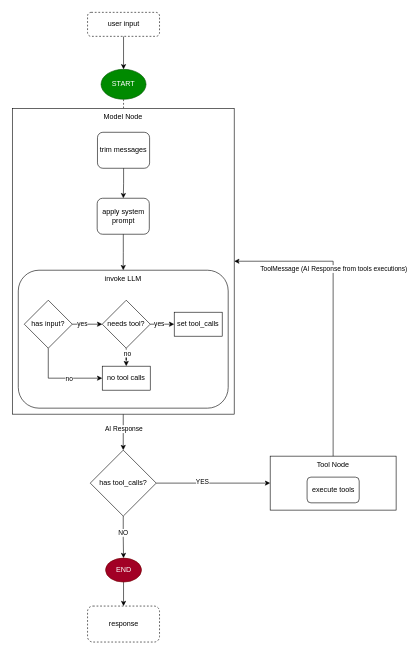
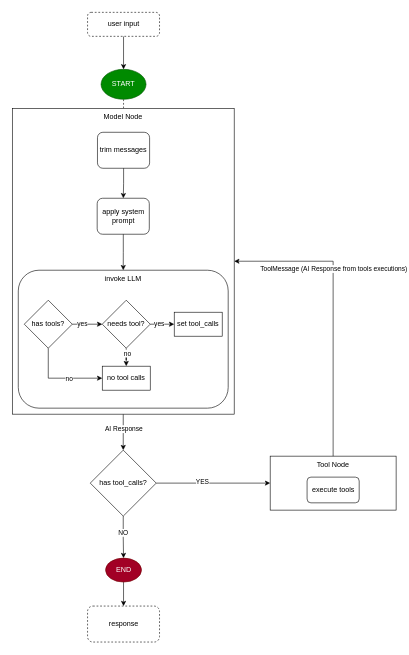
(48, 324) -> (48, 324)
